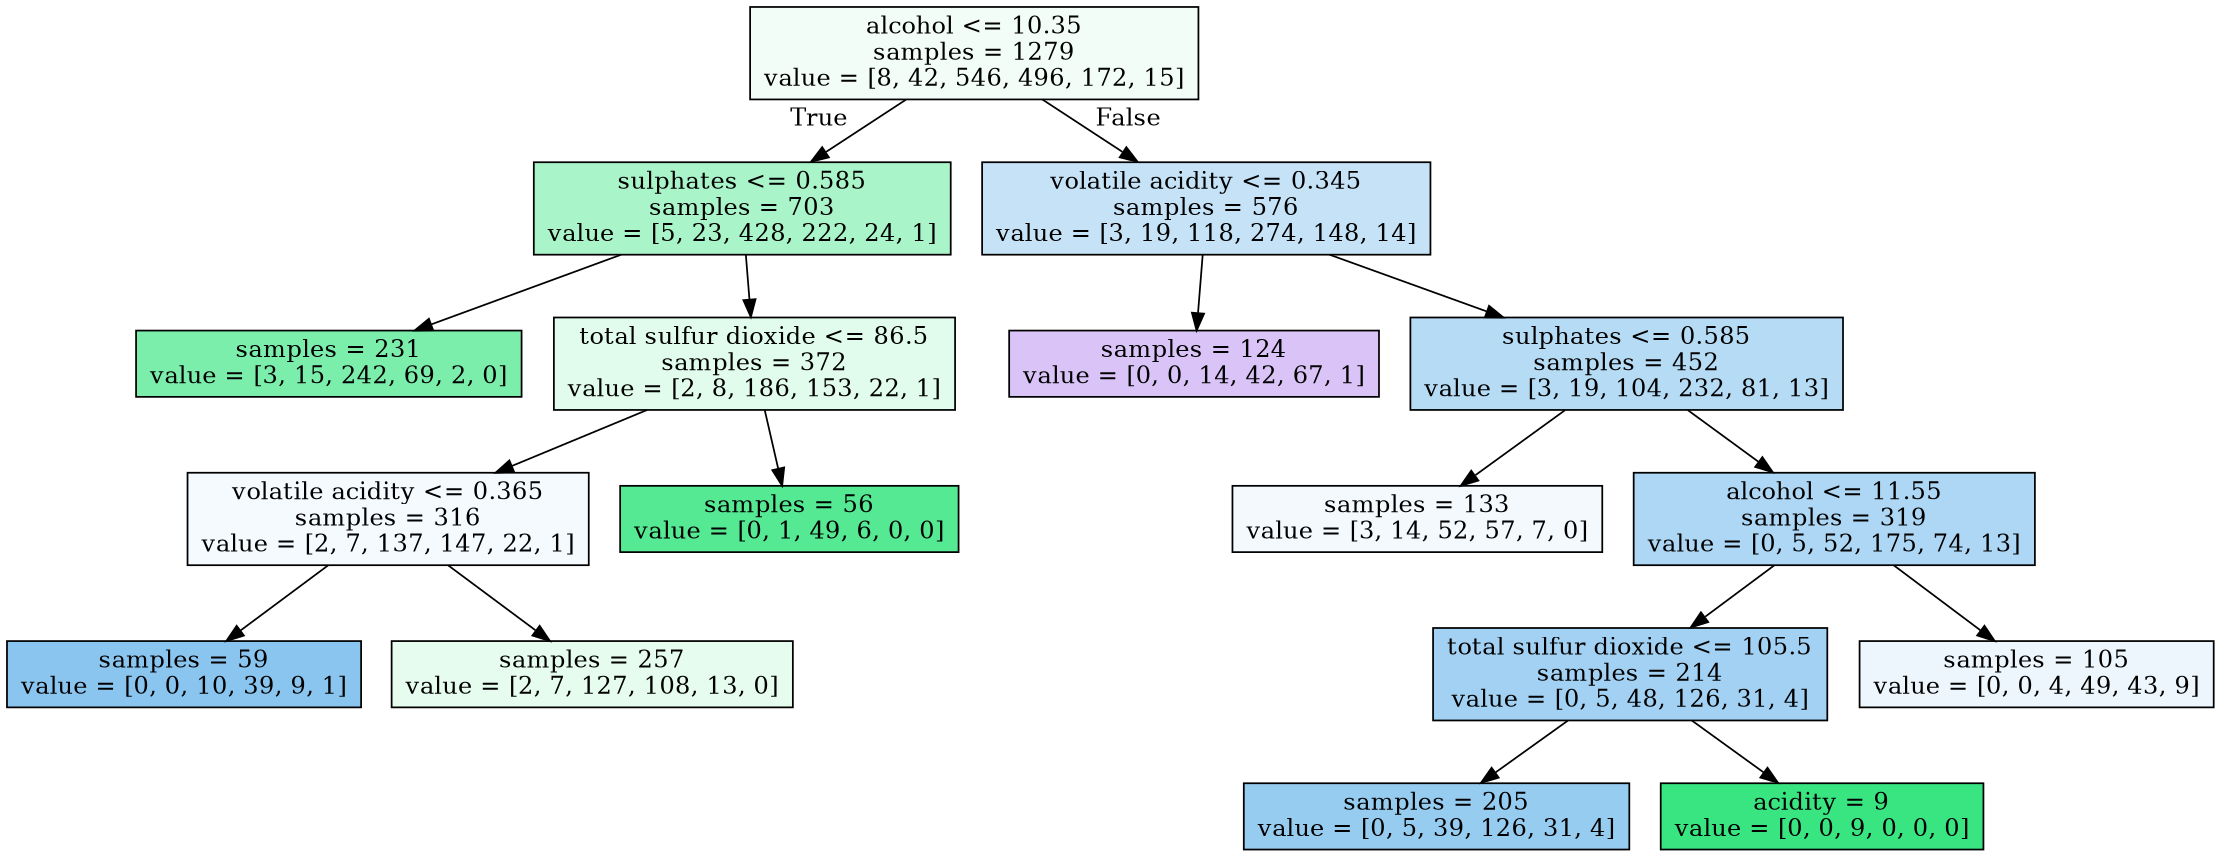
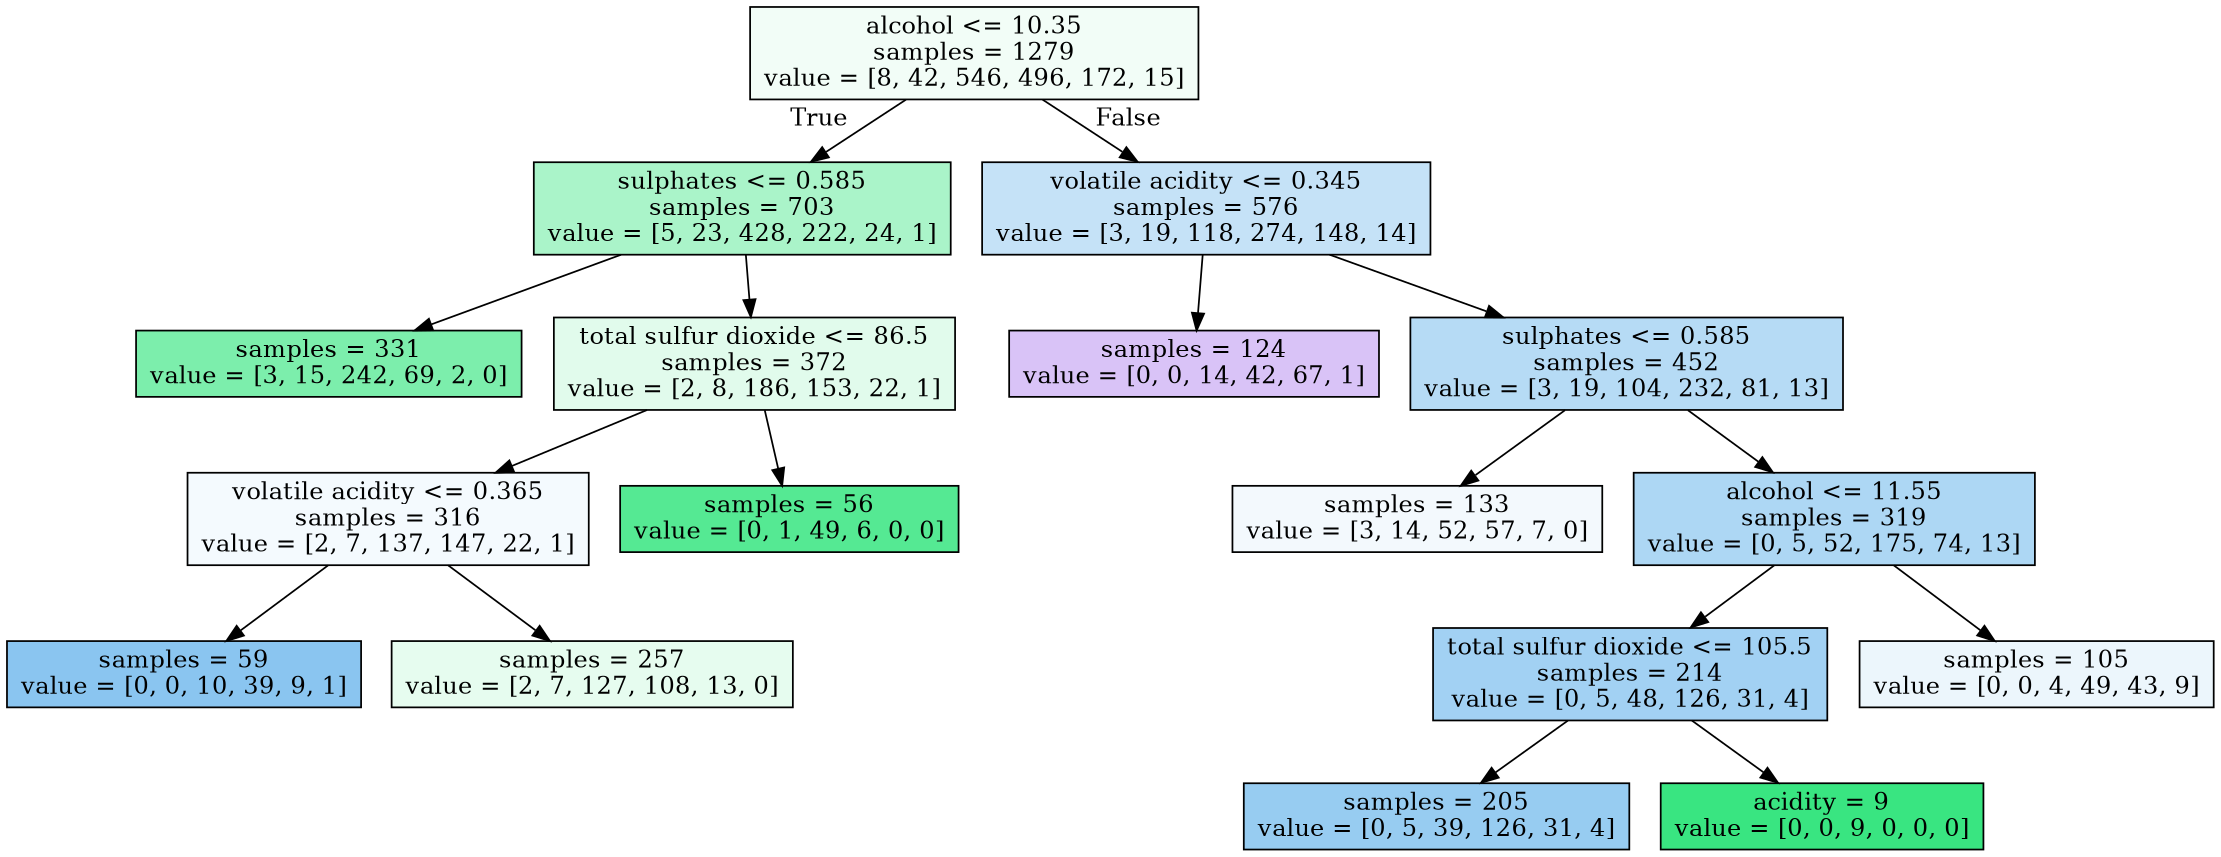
(329, 364) -> (329, 364)
